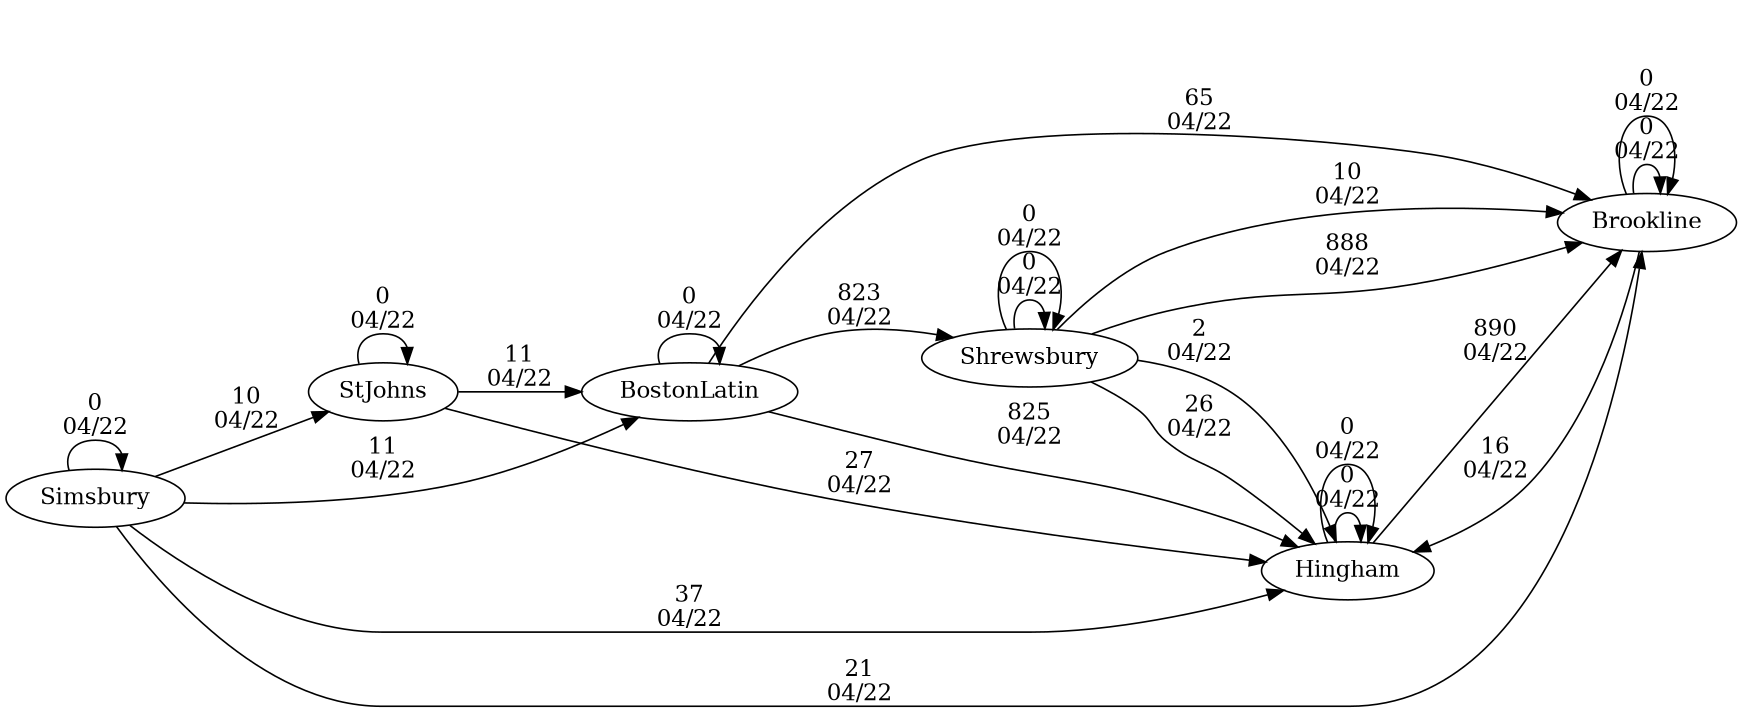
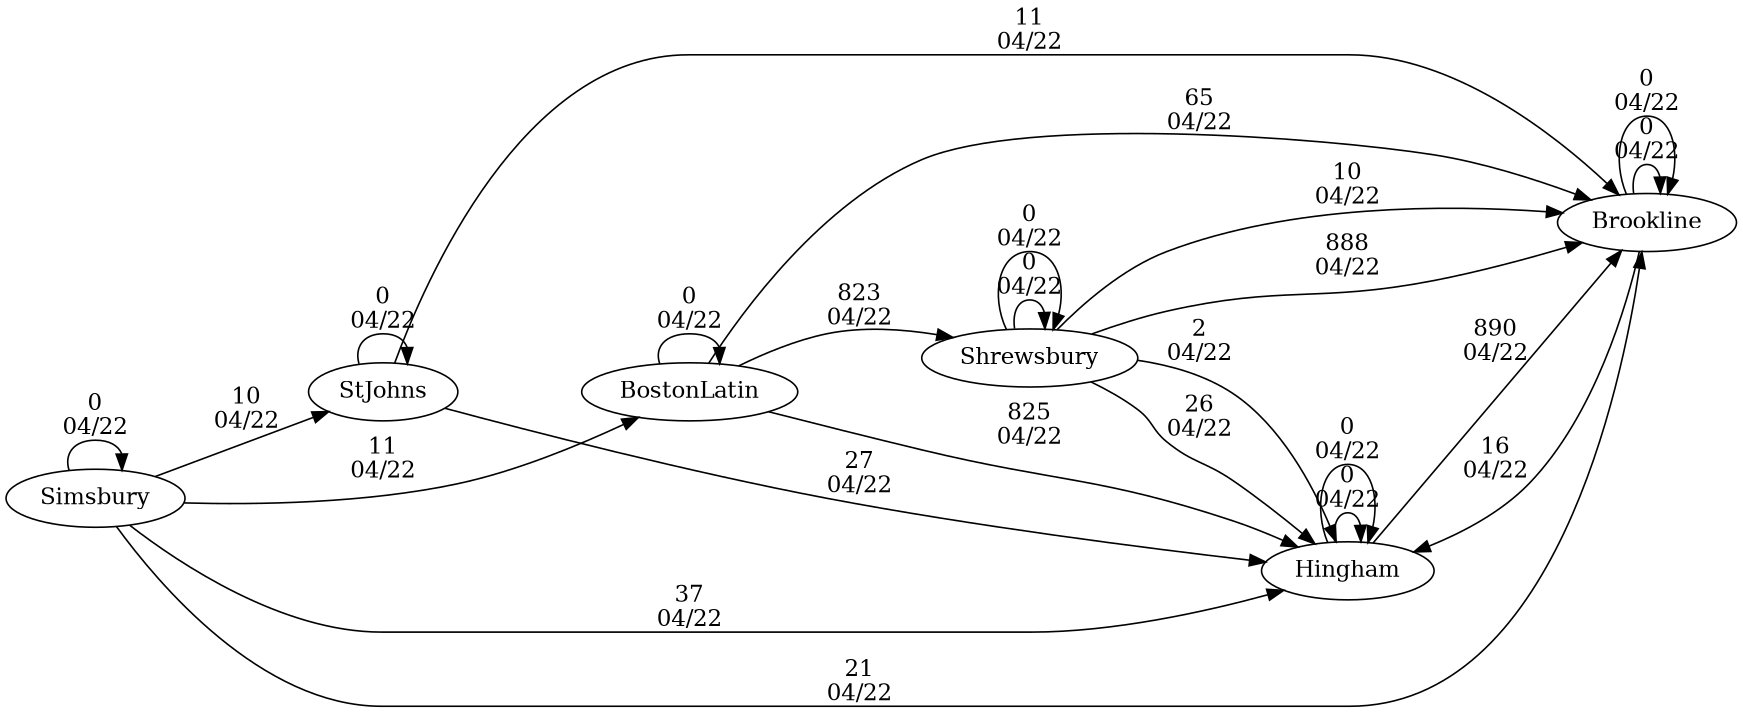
(512, 392) -> (941, 55)
